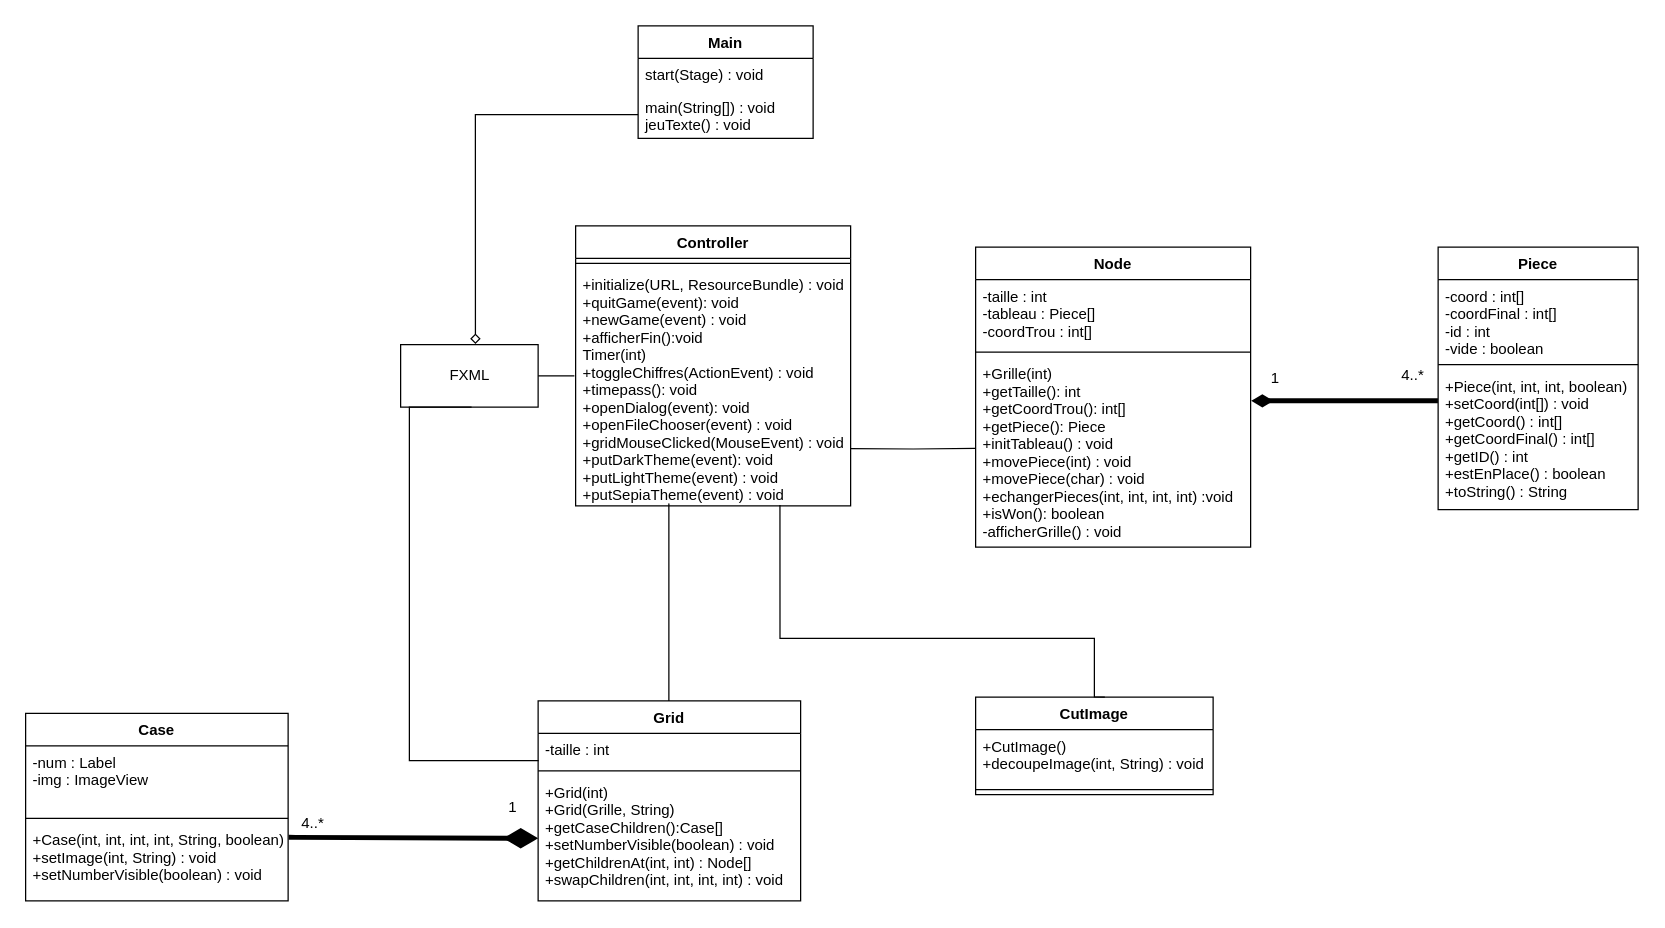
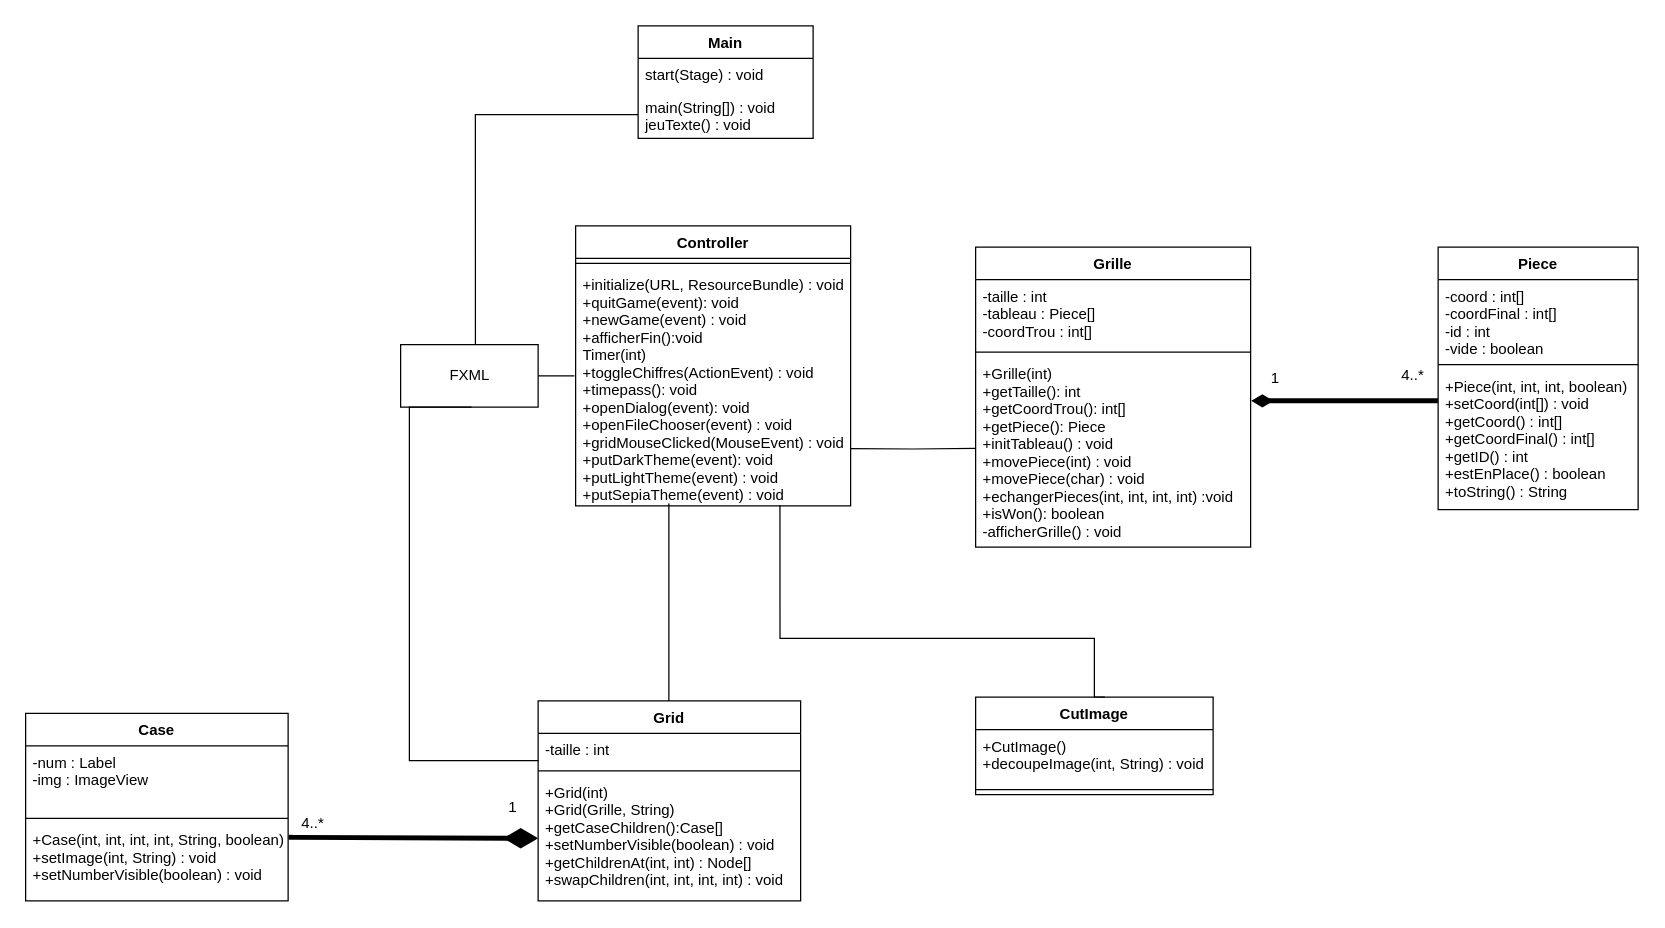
(1113, 264) -> (1113, 264)
(475, 333) -> (475, 338)
